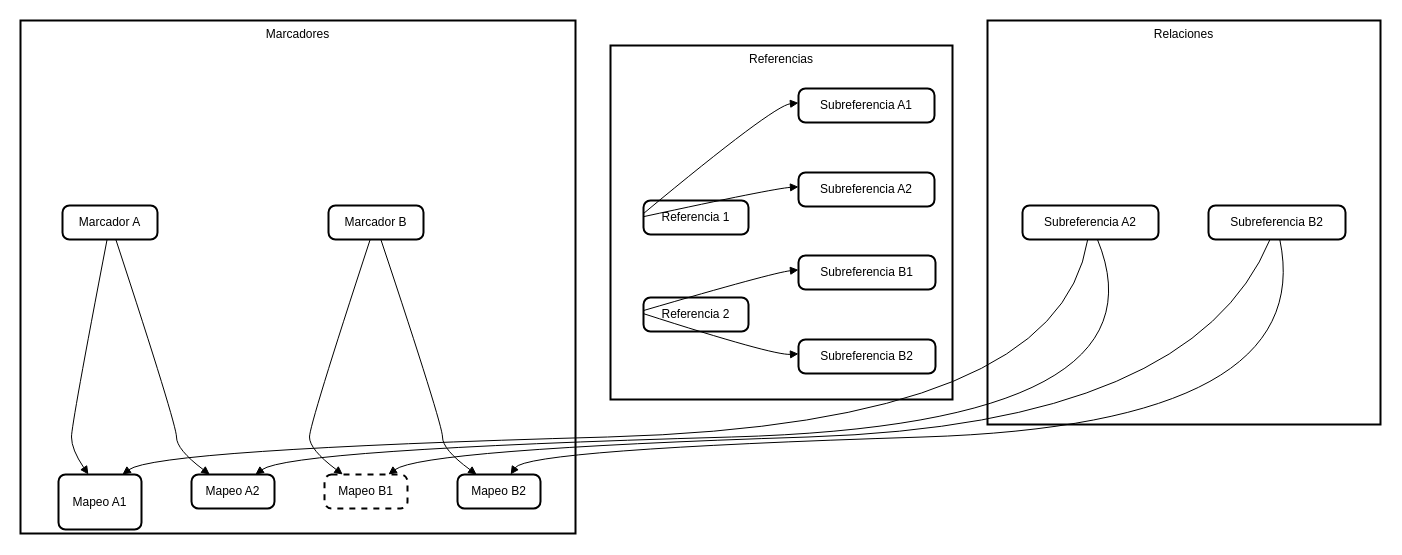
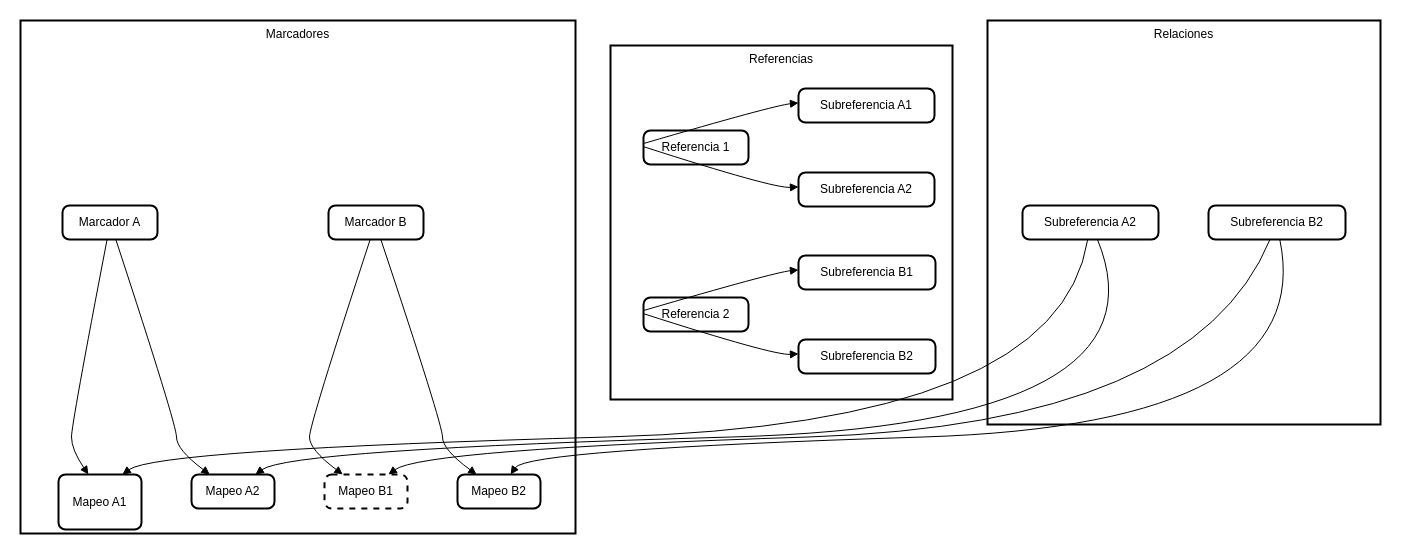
(696, 218) -> (696, 148)
